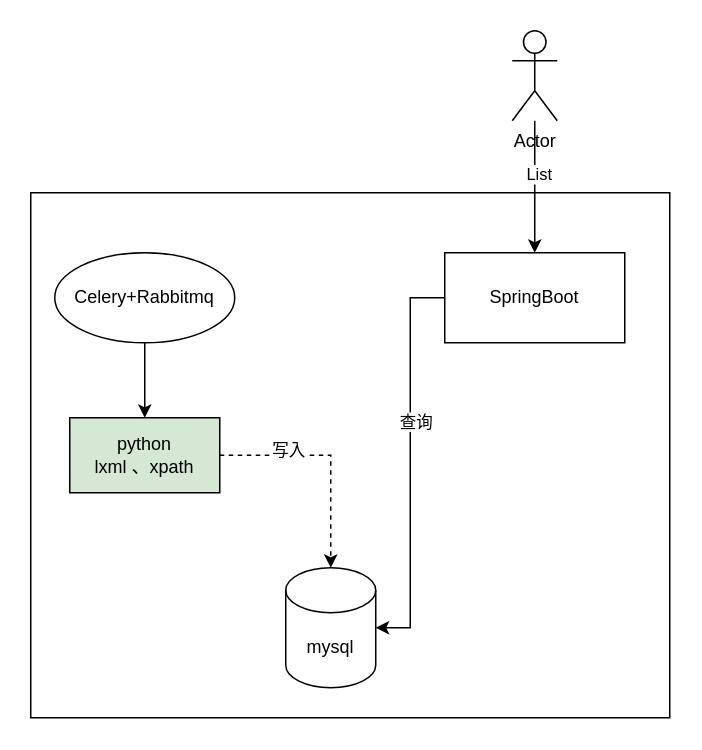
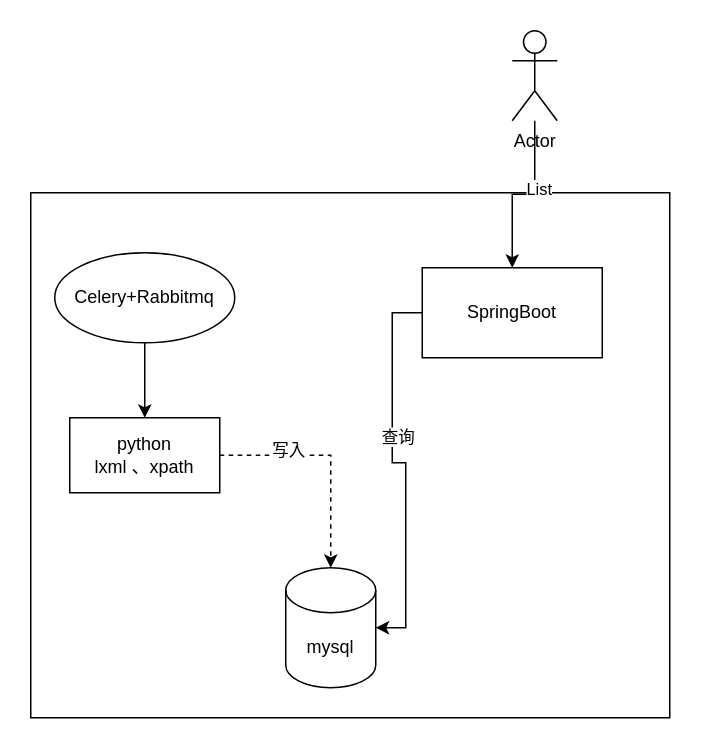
(535, 298) -> (512, 313)
(145, 455) -> (145, 455)
